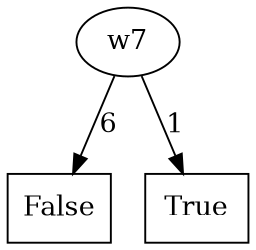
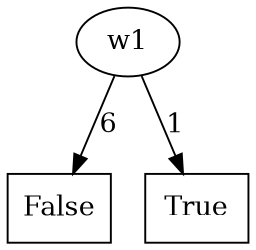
(128, 42) -> (128, 42)
